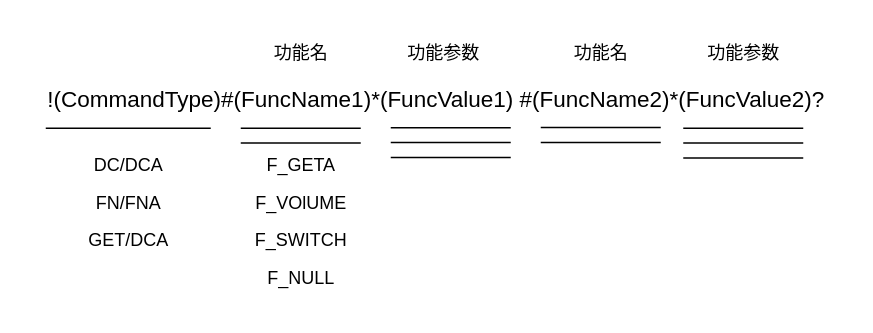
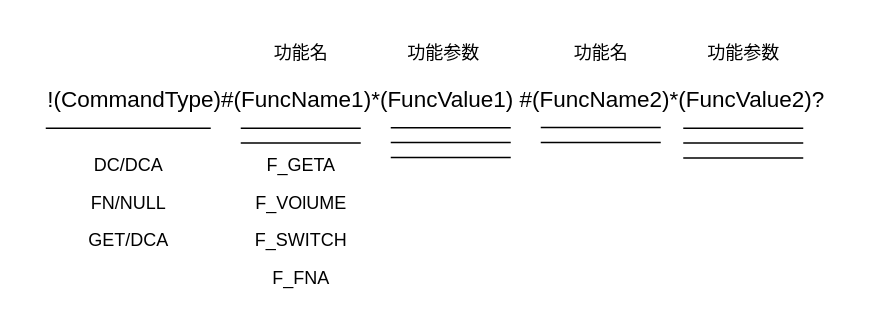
(129, 203) -> (129, 203)
(302, 278) -> (302, 278)
